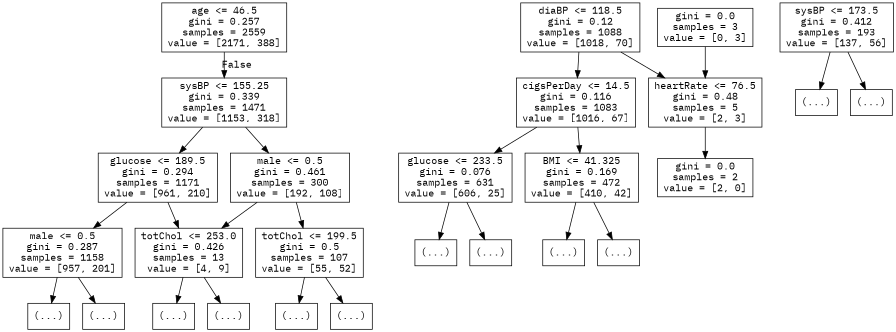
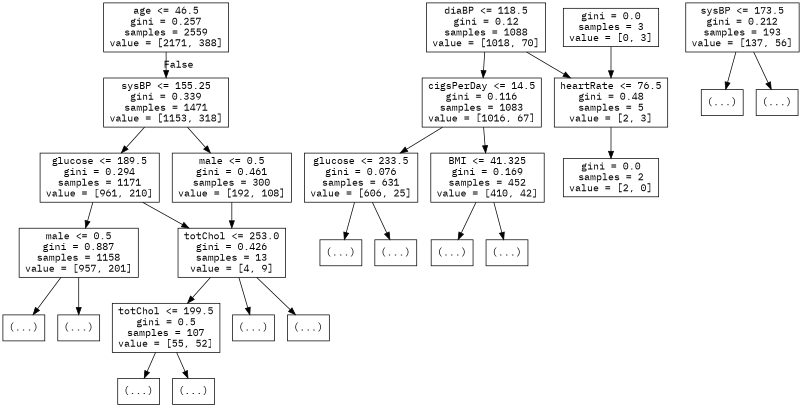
(837, 27) -> (742, 27)
(582, 178) -> (488, 178)
(299, 212) -> (201, 288)
(62, 253) -> (79, 253)
